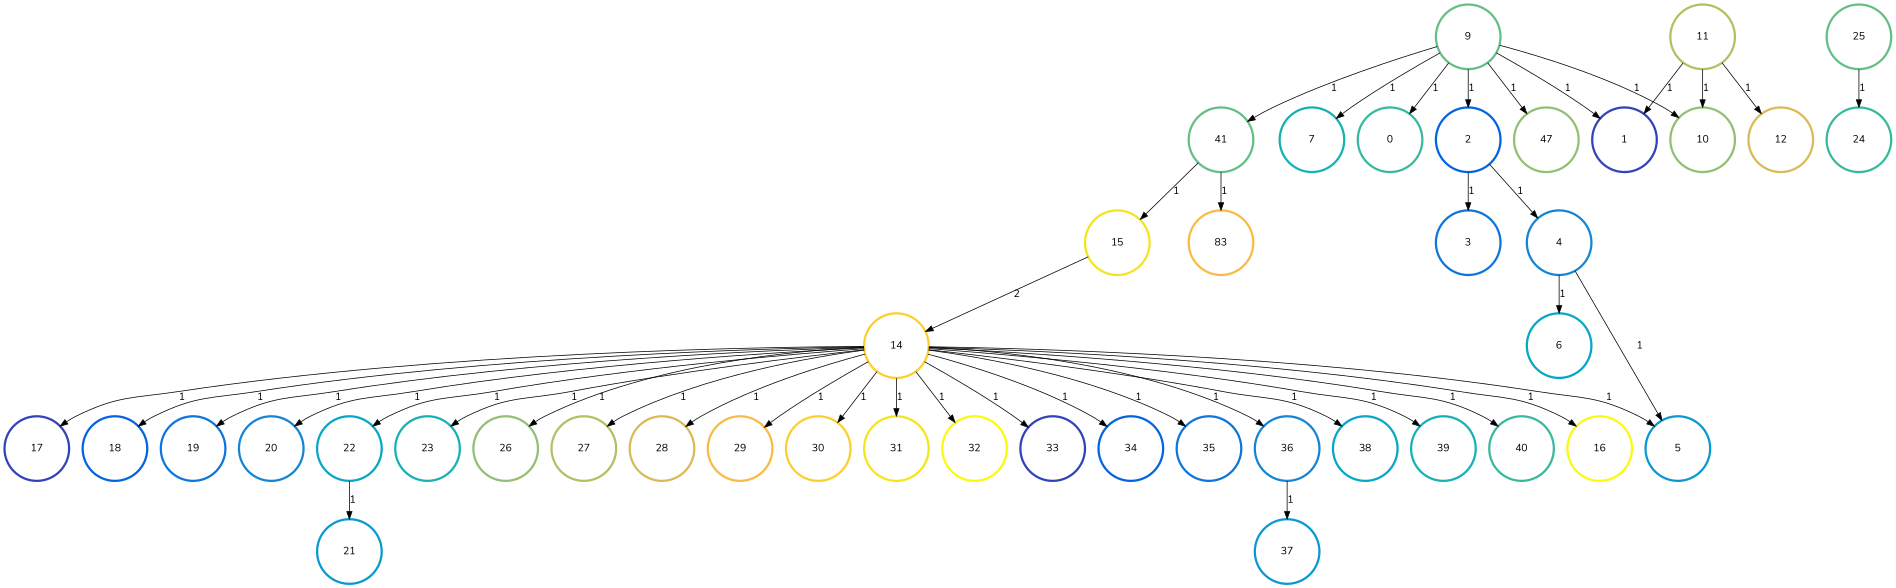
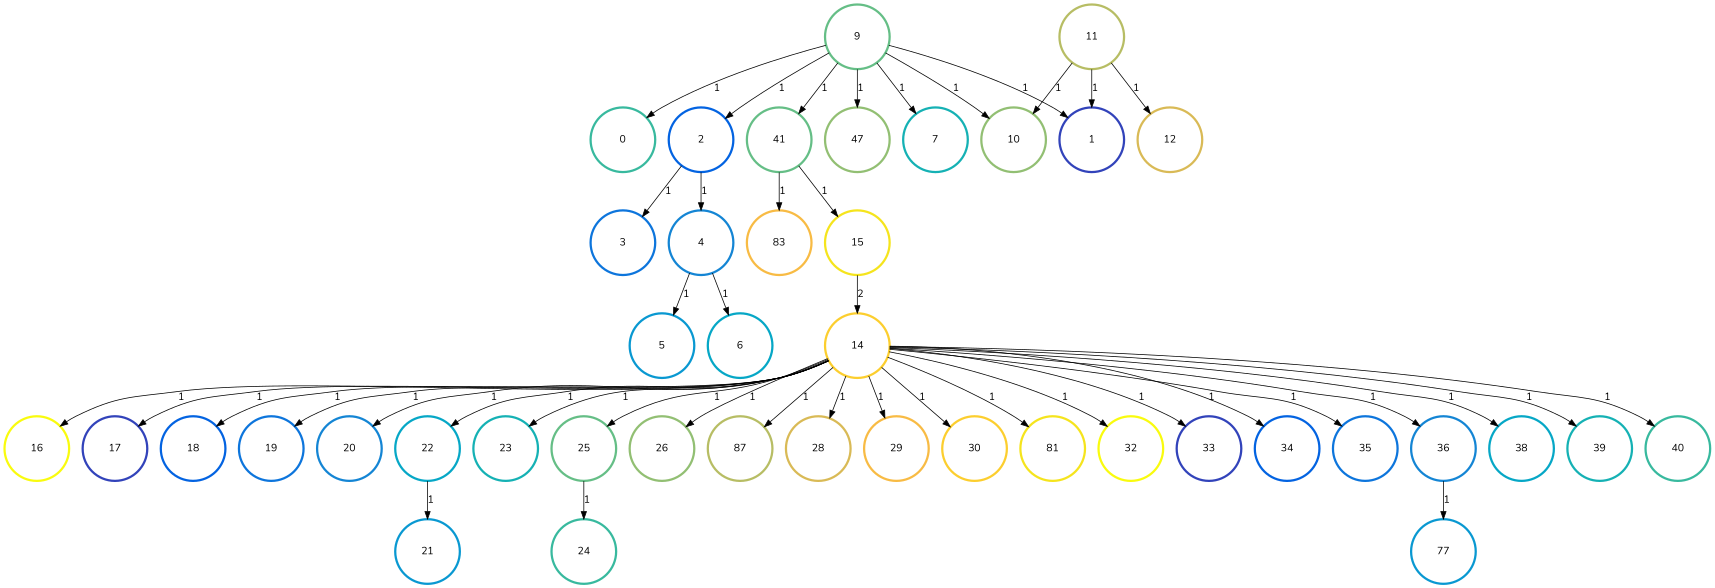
(1292, 364) -> (693, 394)
(584, 449) -> (740, 449)
(896, 449) -> (1053, 449)
(1287, 552) -> (1443, 552)
